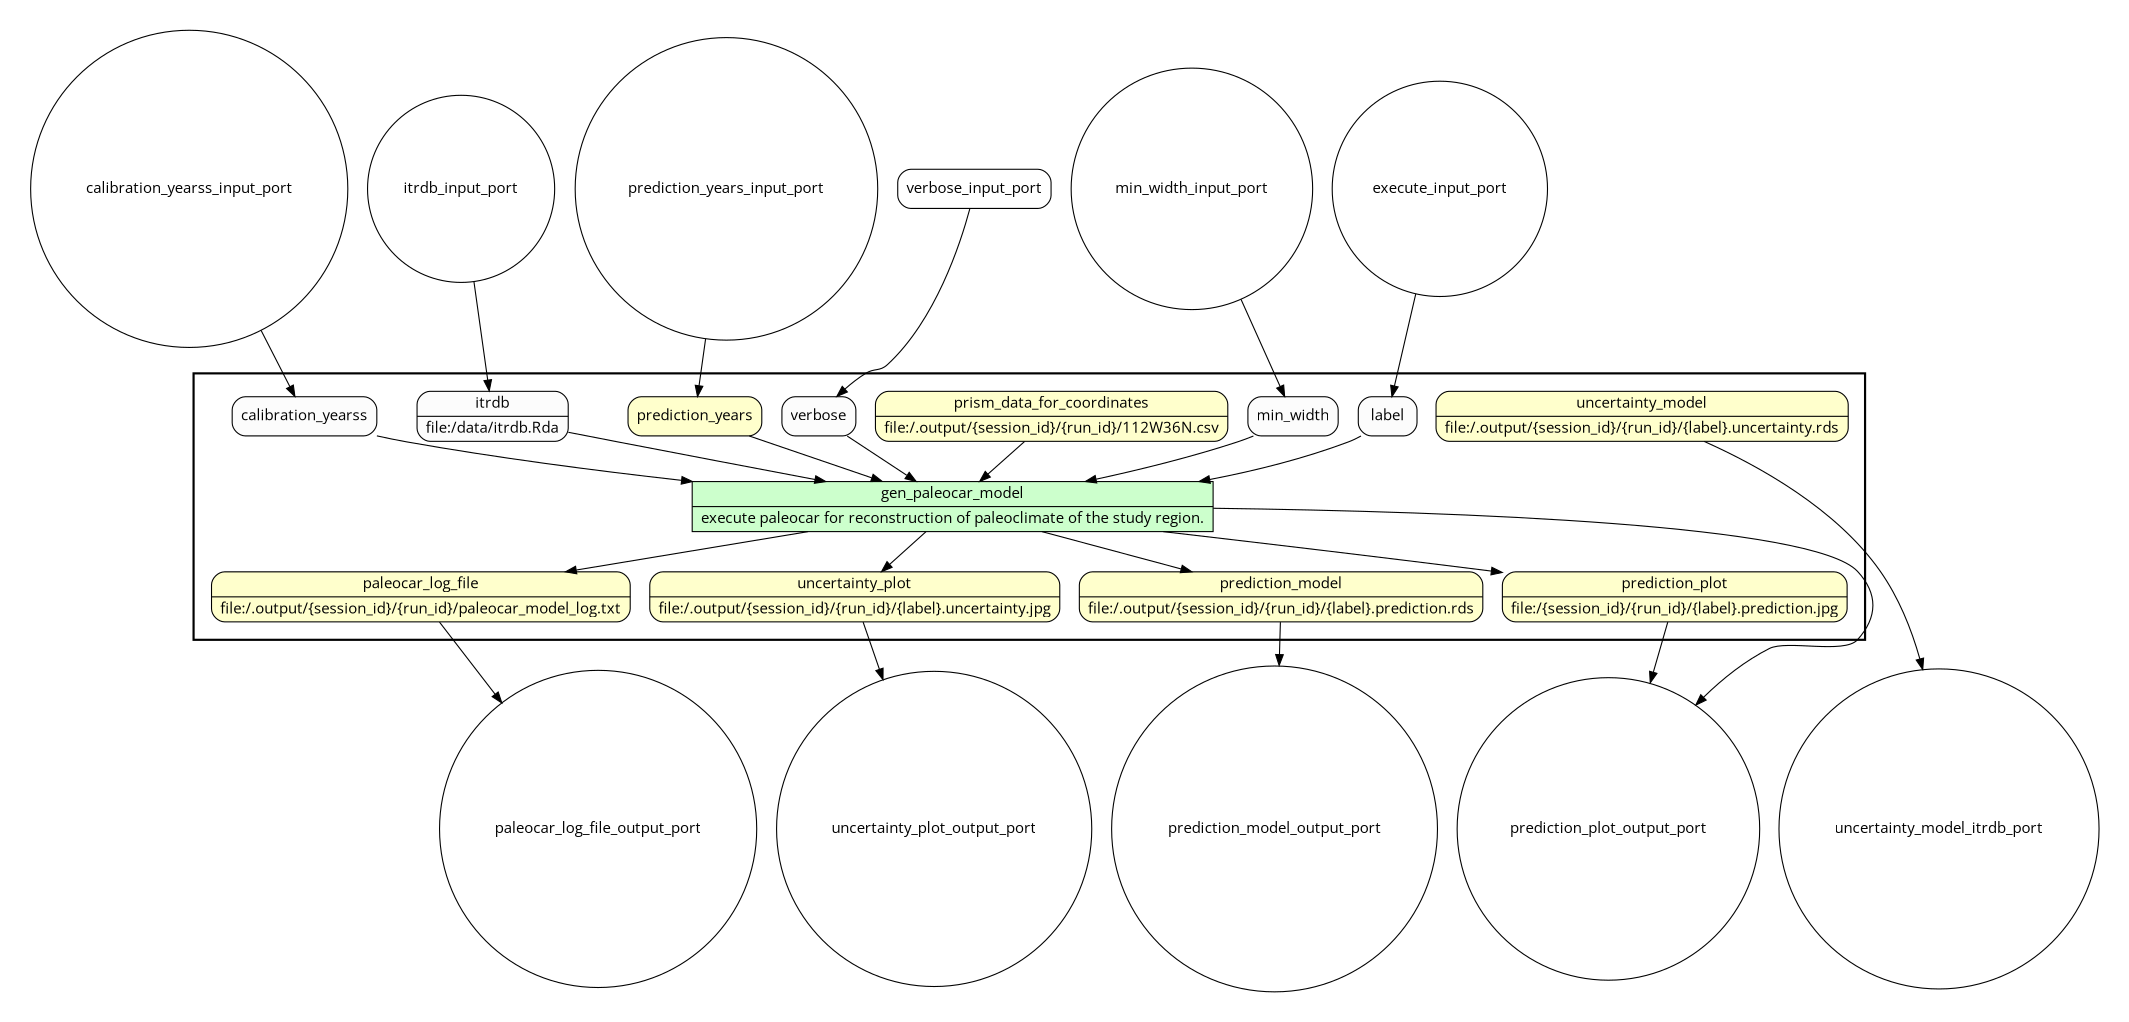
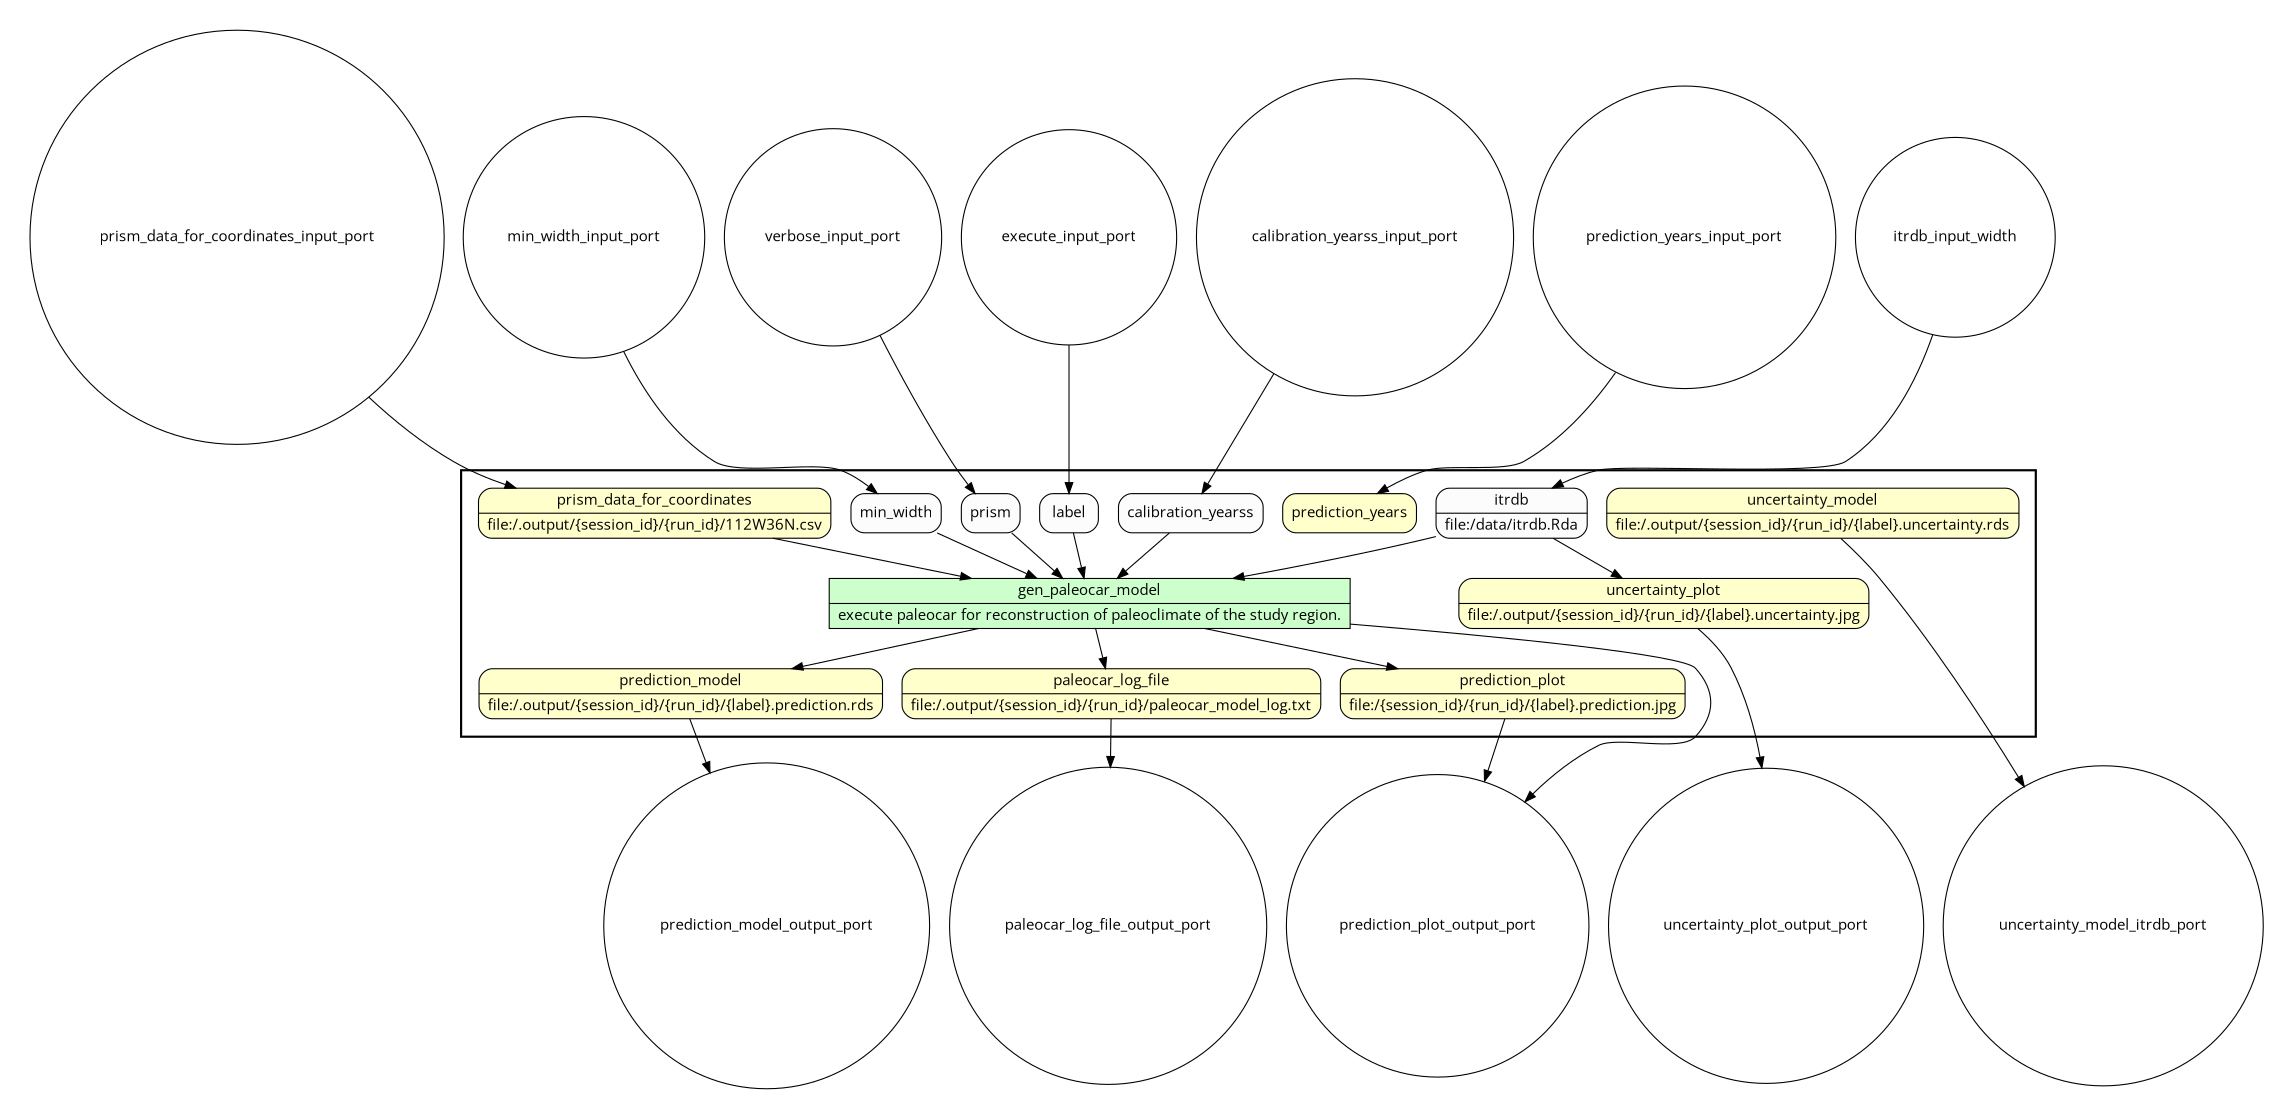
(461, 189) -> (1955, 237)
(974, 189) -> (833, 237)
none -> (237, 237)
(819, 416) -> (991, 513)
(810, 457) -> none
(908, 548) -> (1583, 555)
